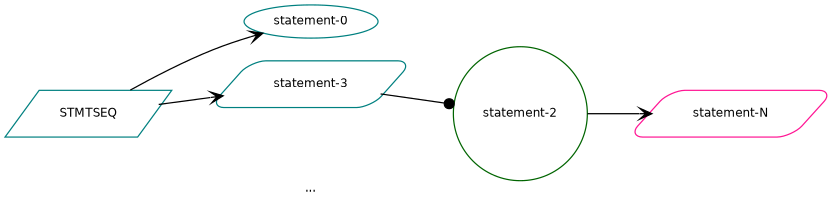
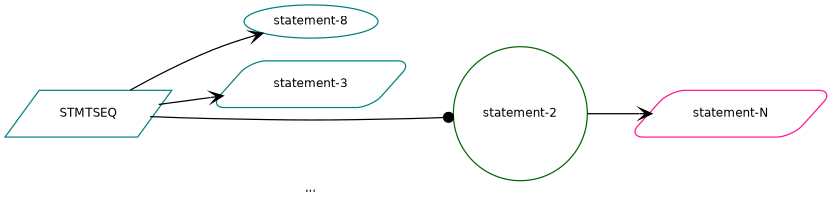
(311, 22) -> (311, 22)
(412, 98) -> (297, 120)
